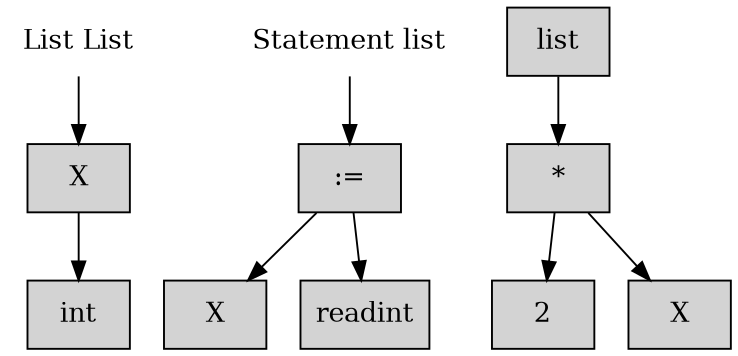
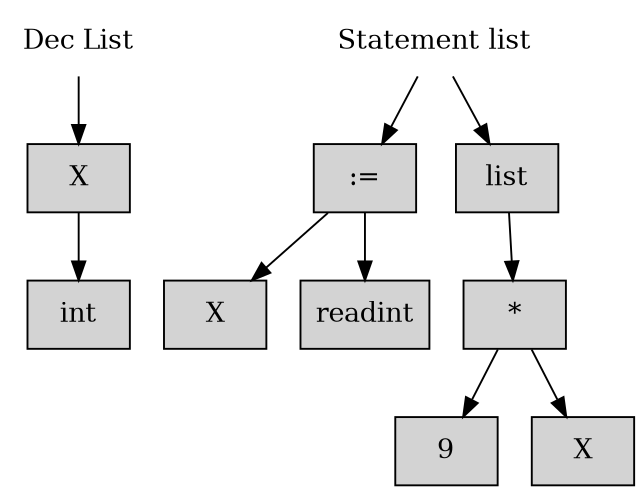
(79, 42) -> (79, 42)
none -> (467, 102)
(543, 315) -> (446, 451)
